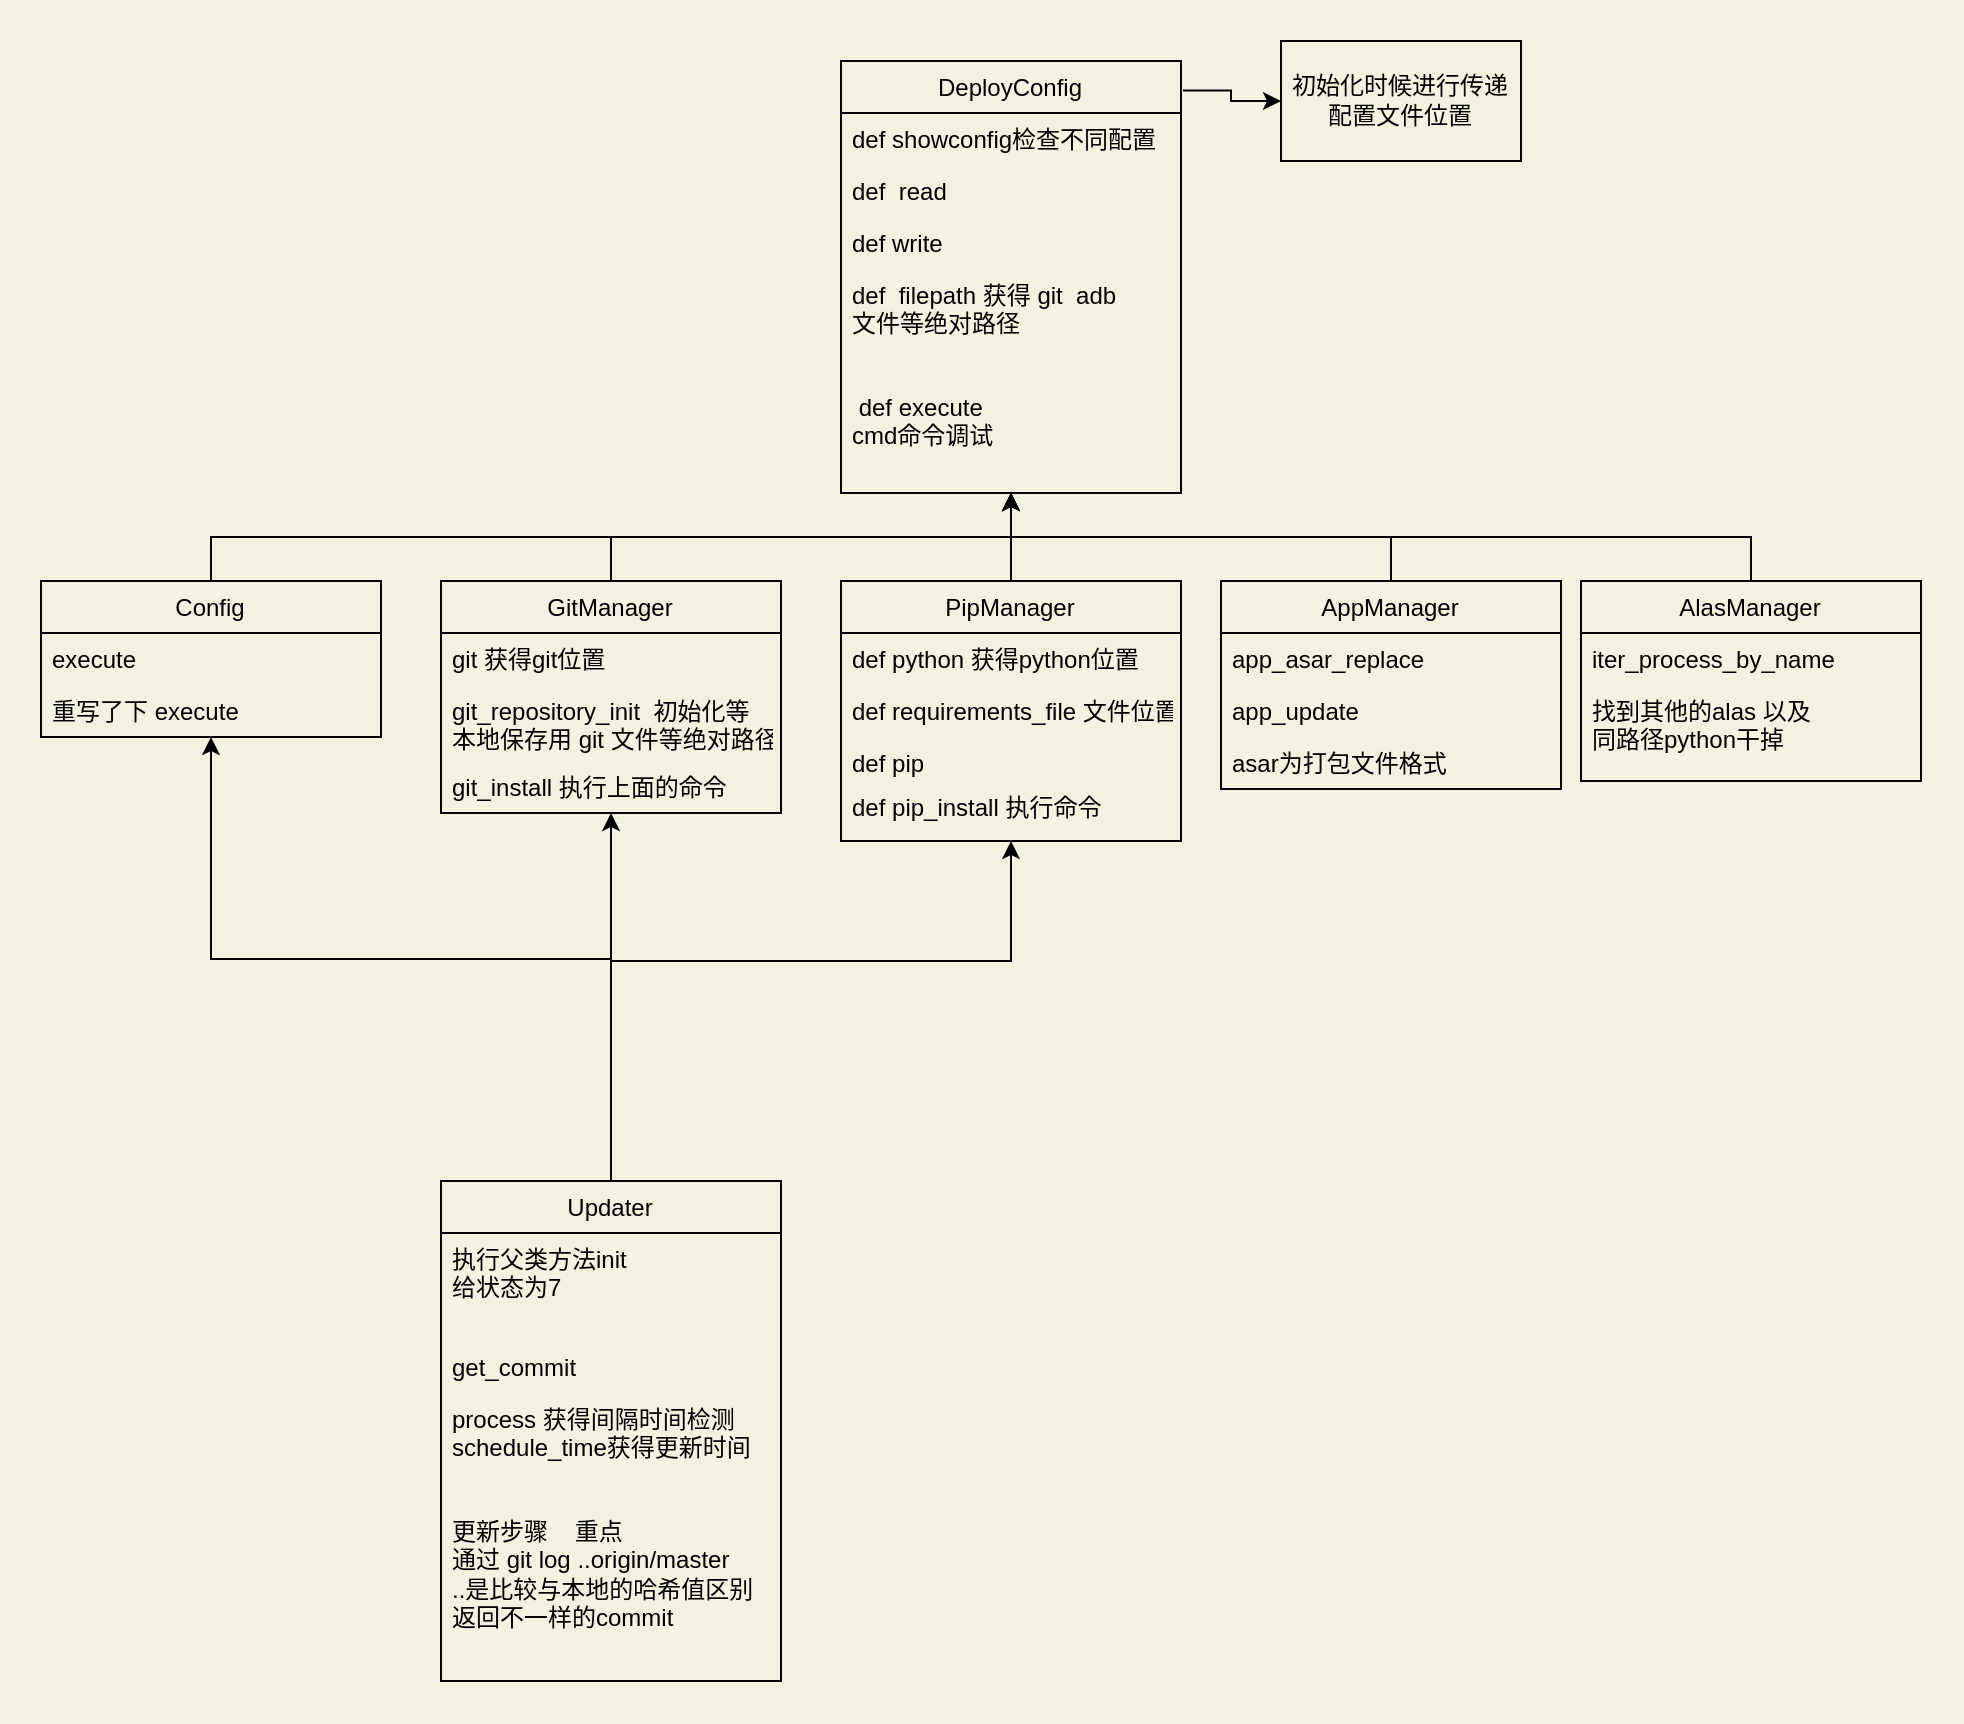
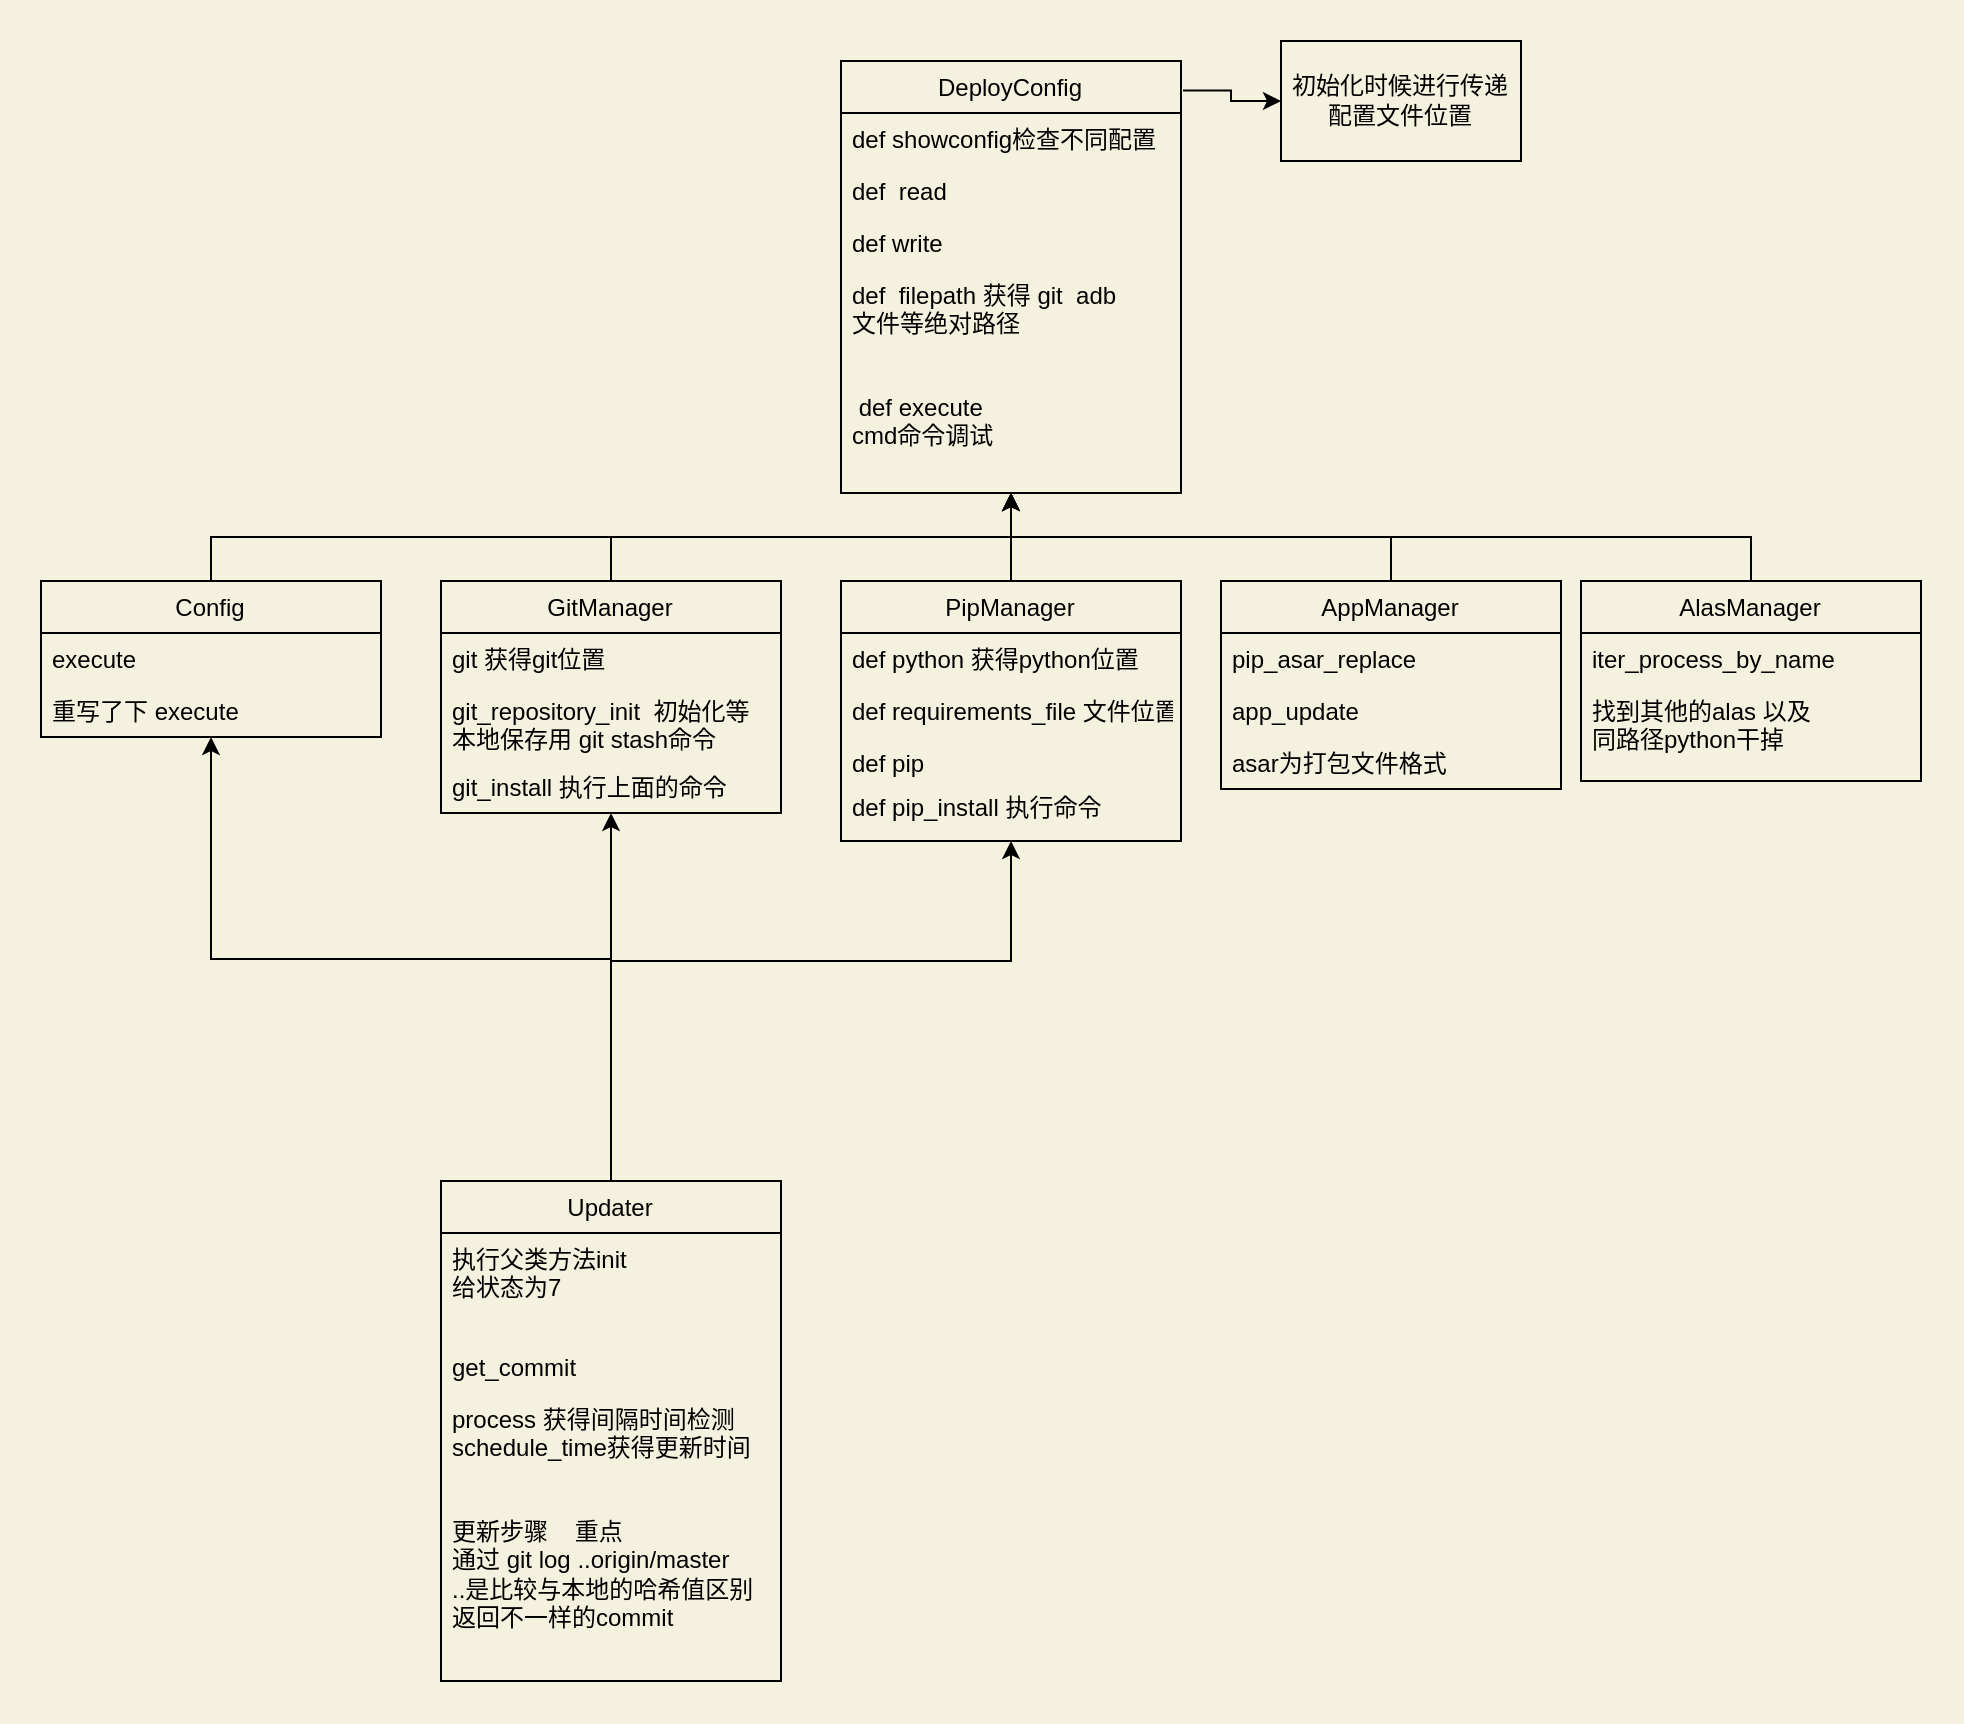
(1336, 660) -> (1333, 660)
(626, 712) -> (626, 712)
